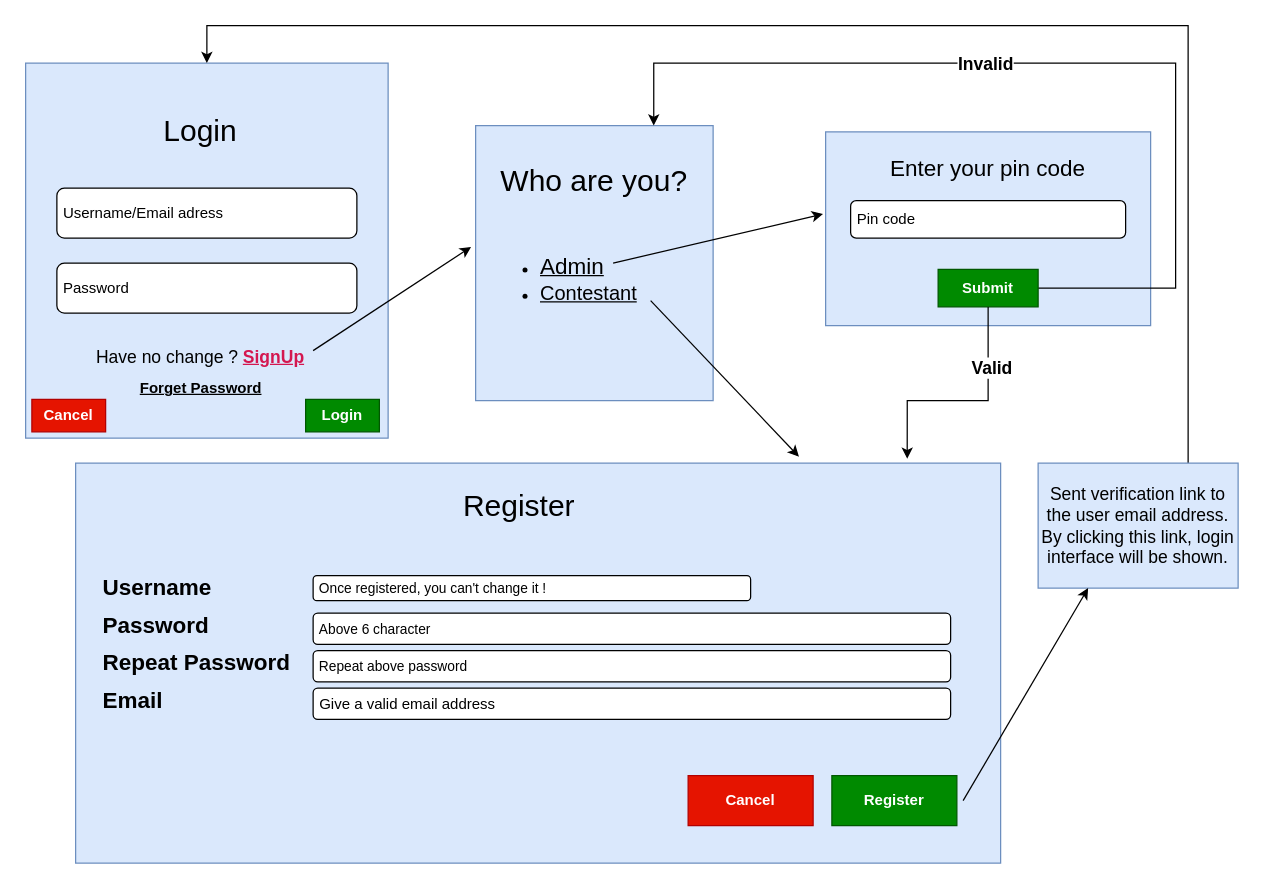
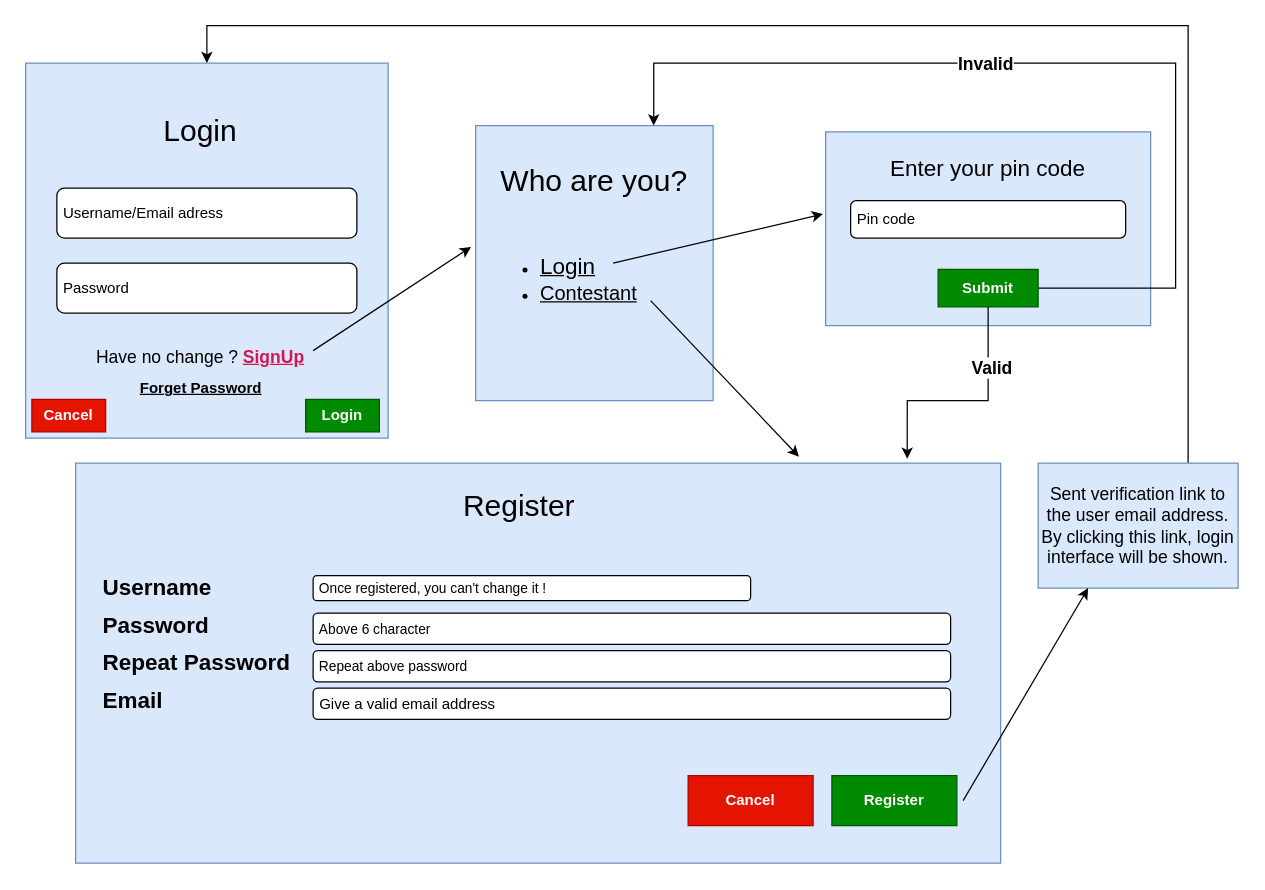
(533, 279) -> (533, 279)
